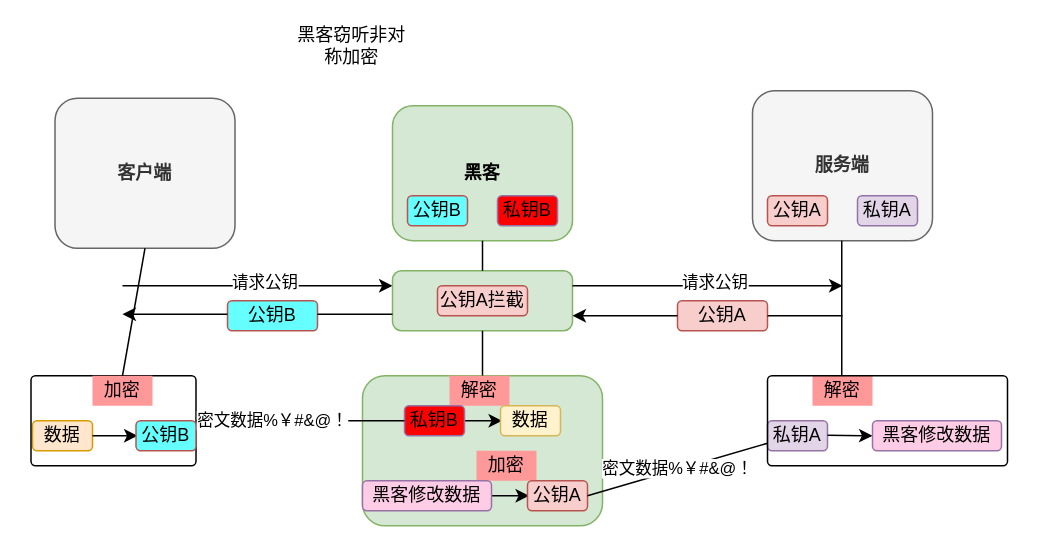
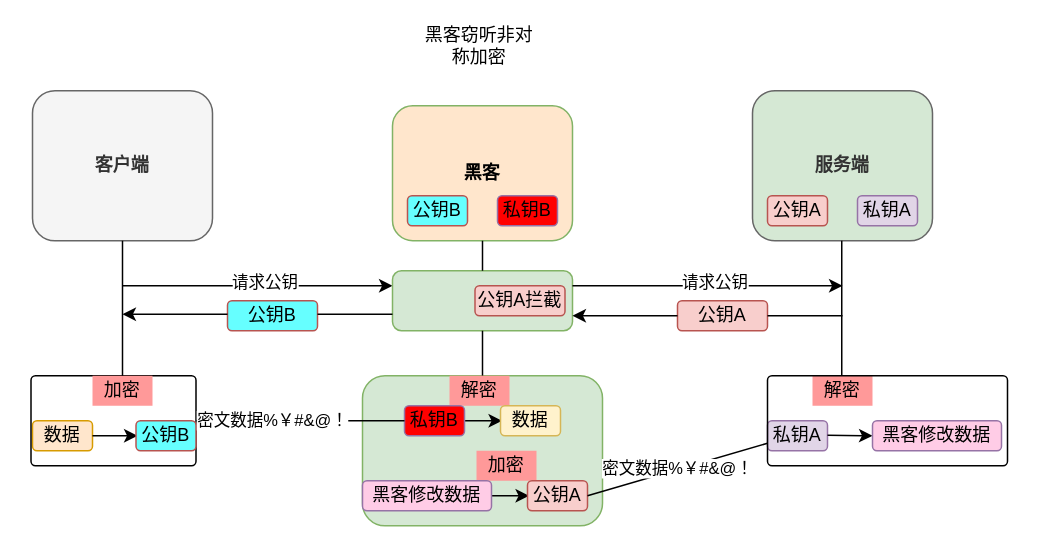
(352, 46) -> (479, 46)
(842, 166) -> (842, 166)
(145, 173) -> (122, 166)
(482, 173) -> (482, 173)
(482, 301) -> (520, 301)
